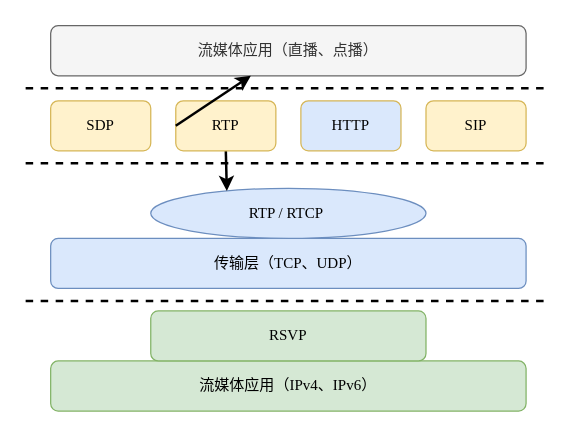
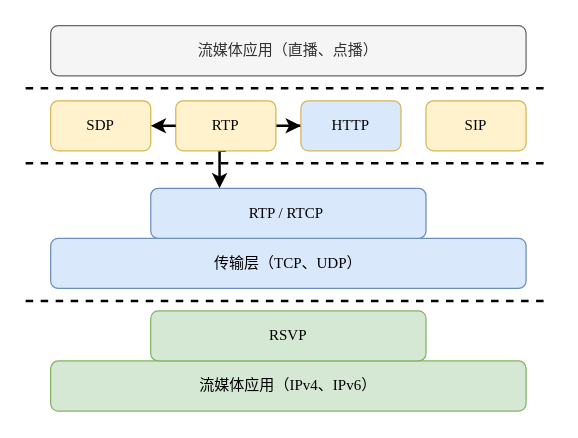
(202, 108) -> (168, 126)
none -> (294, 126)
(288, 213) -> (288, 213)
